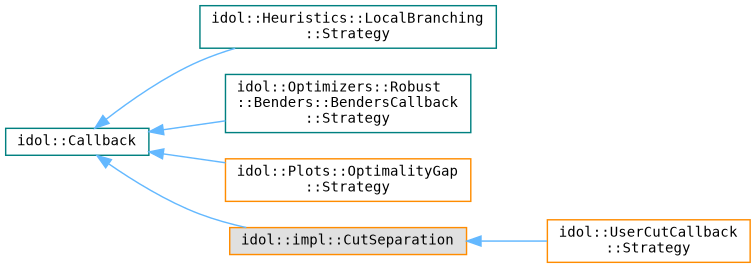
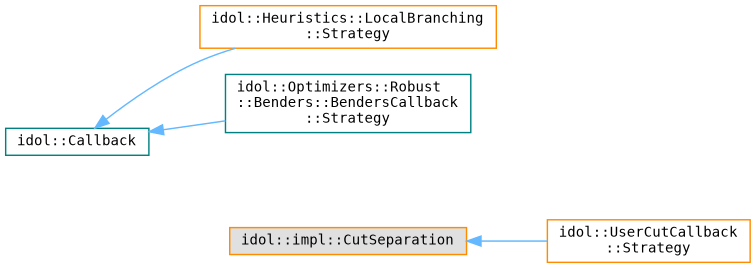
(348, 27) -> (348, 27)
(348, 180) -> none
(174, 203) -> none
